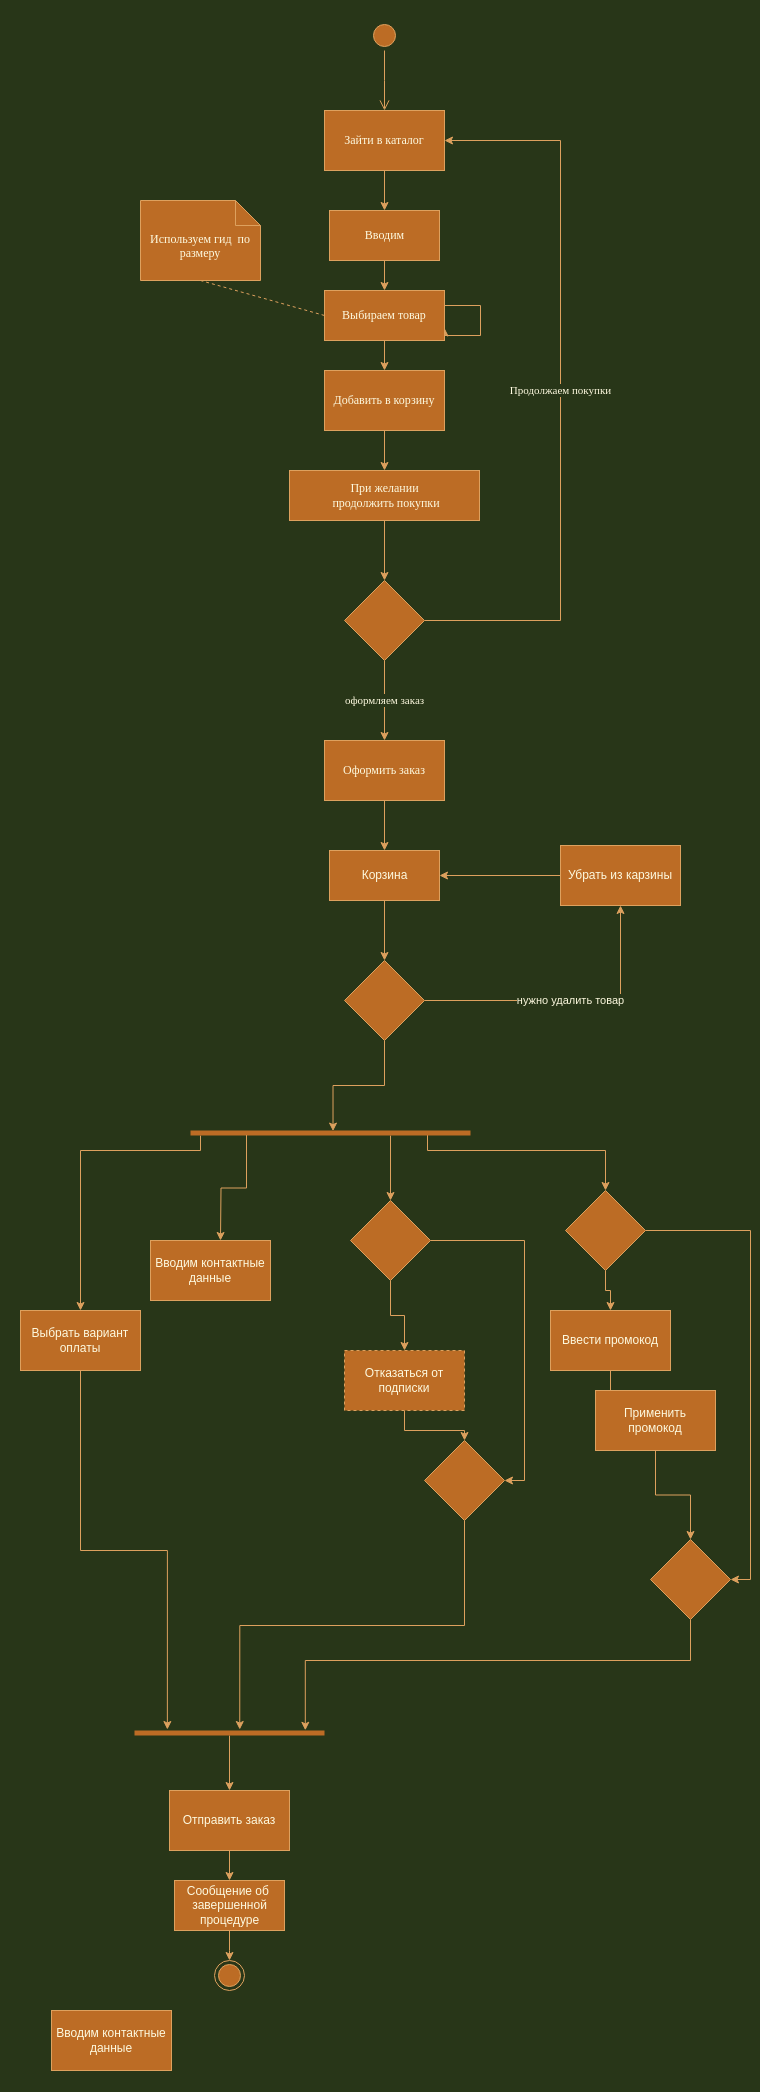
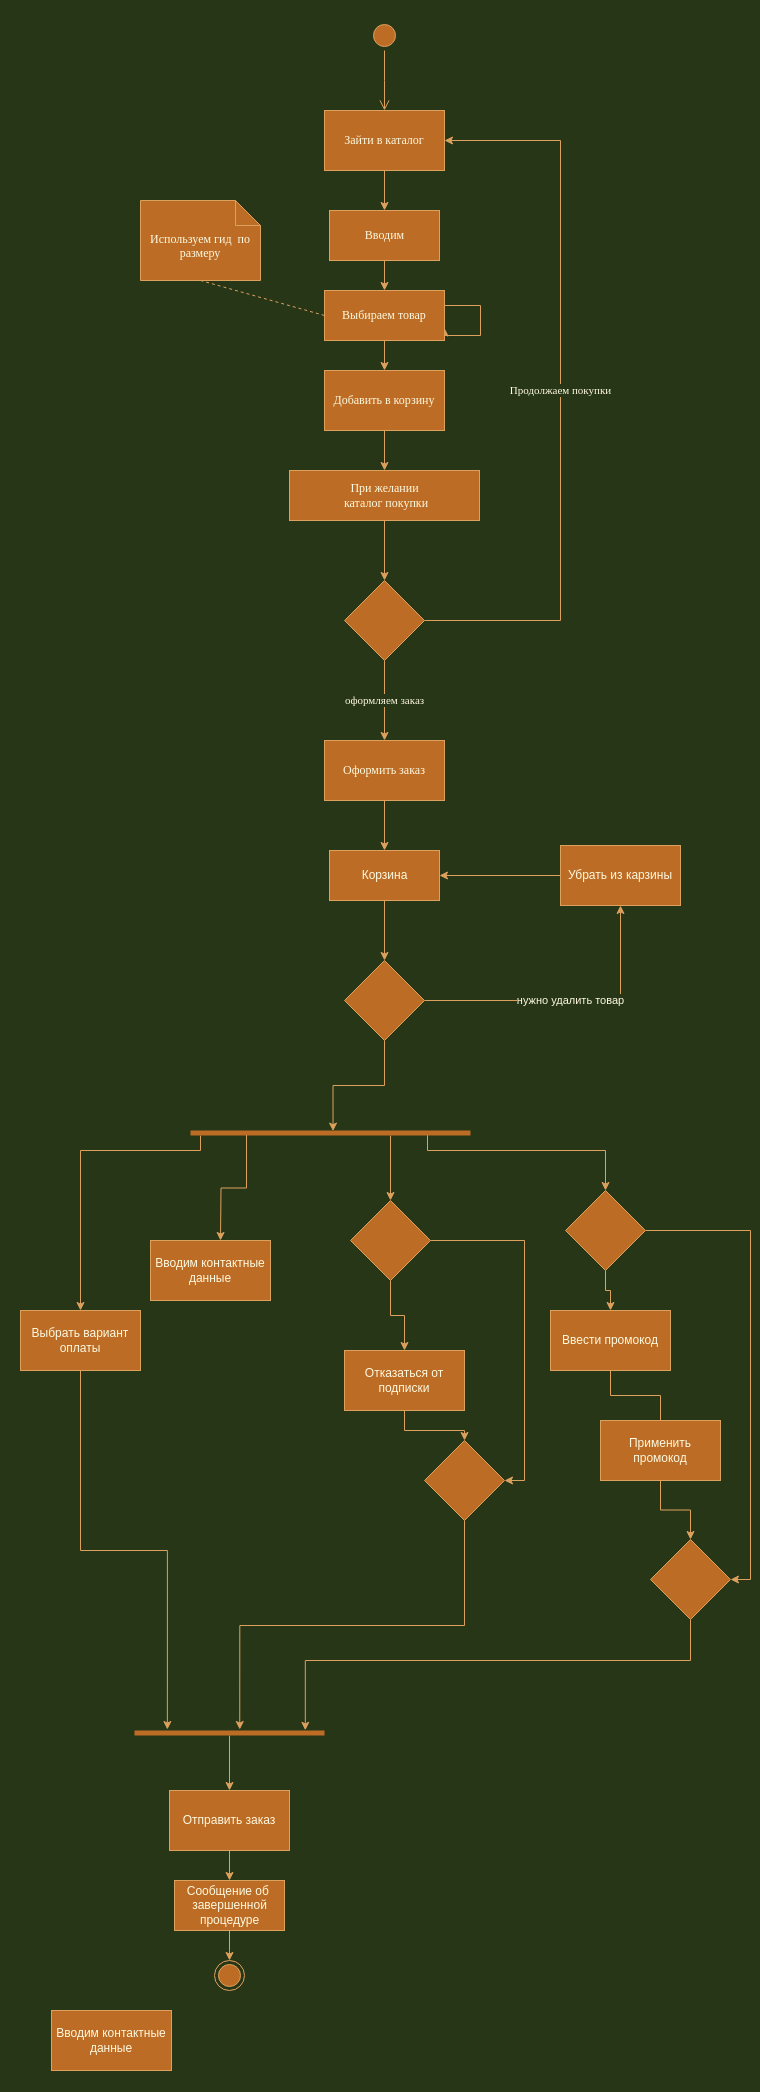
(385, 496) -> (385, 496)
(405, 1381) -> (405, 1381)
(656, 1421) -> (661, 1451)
